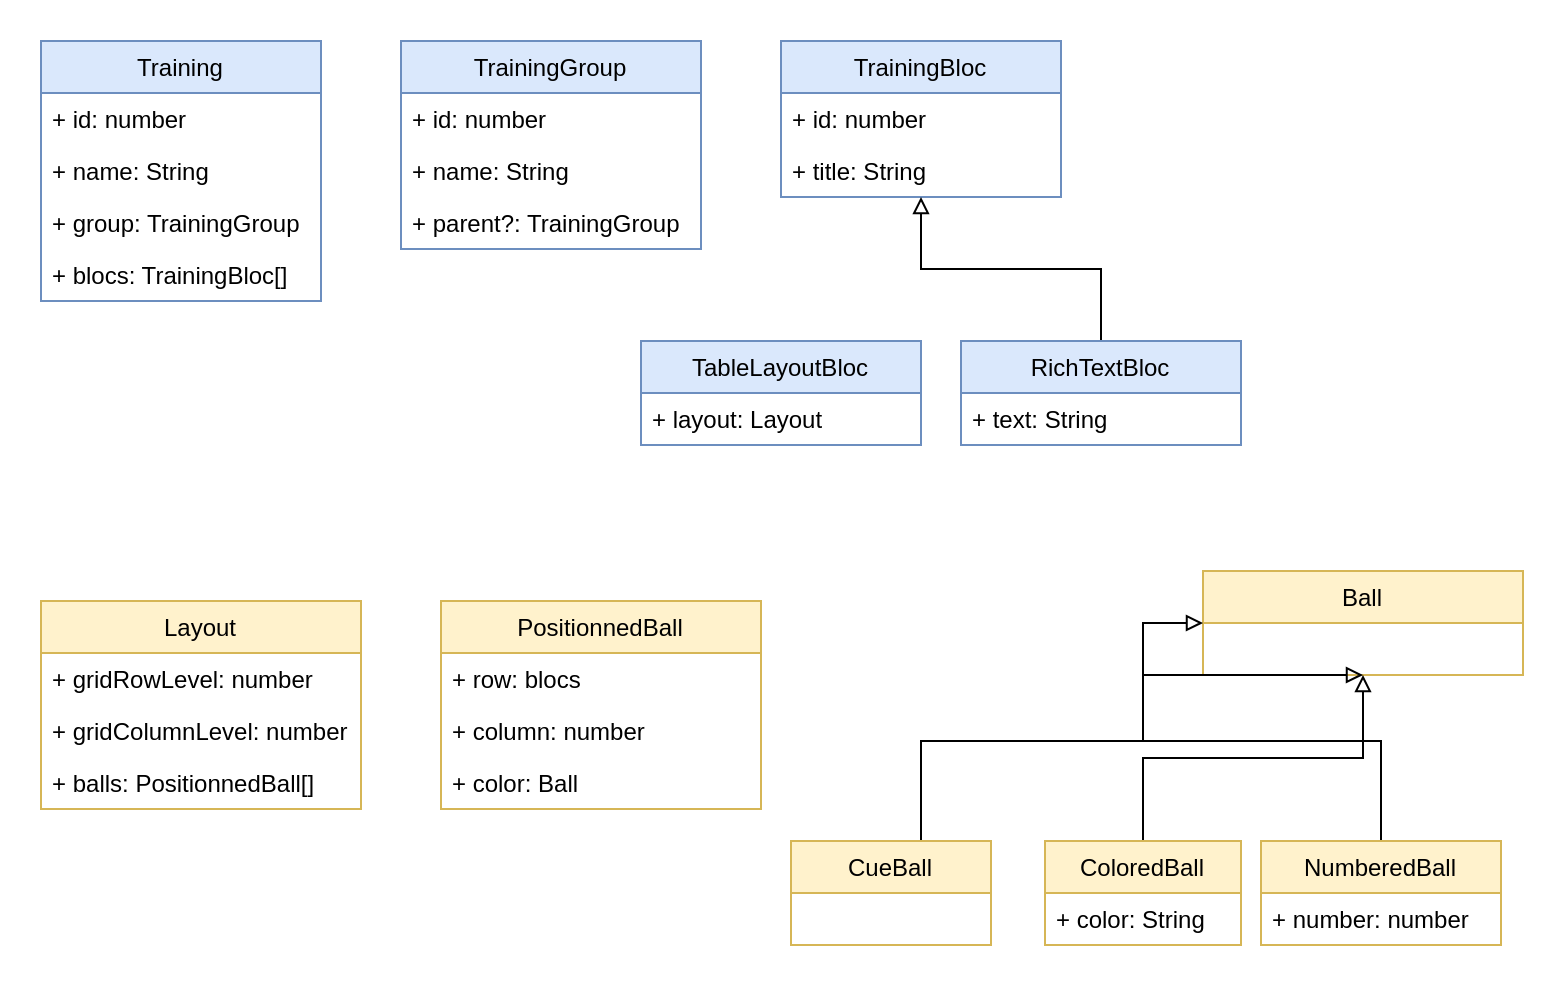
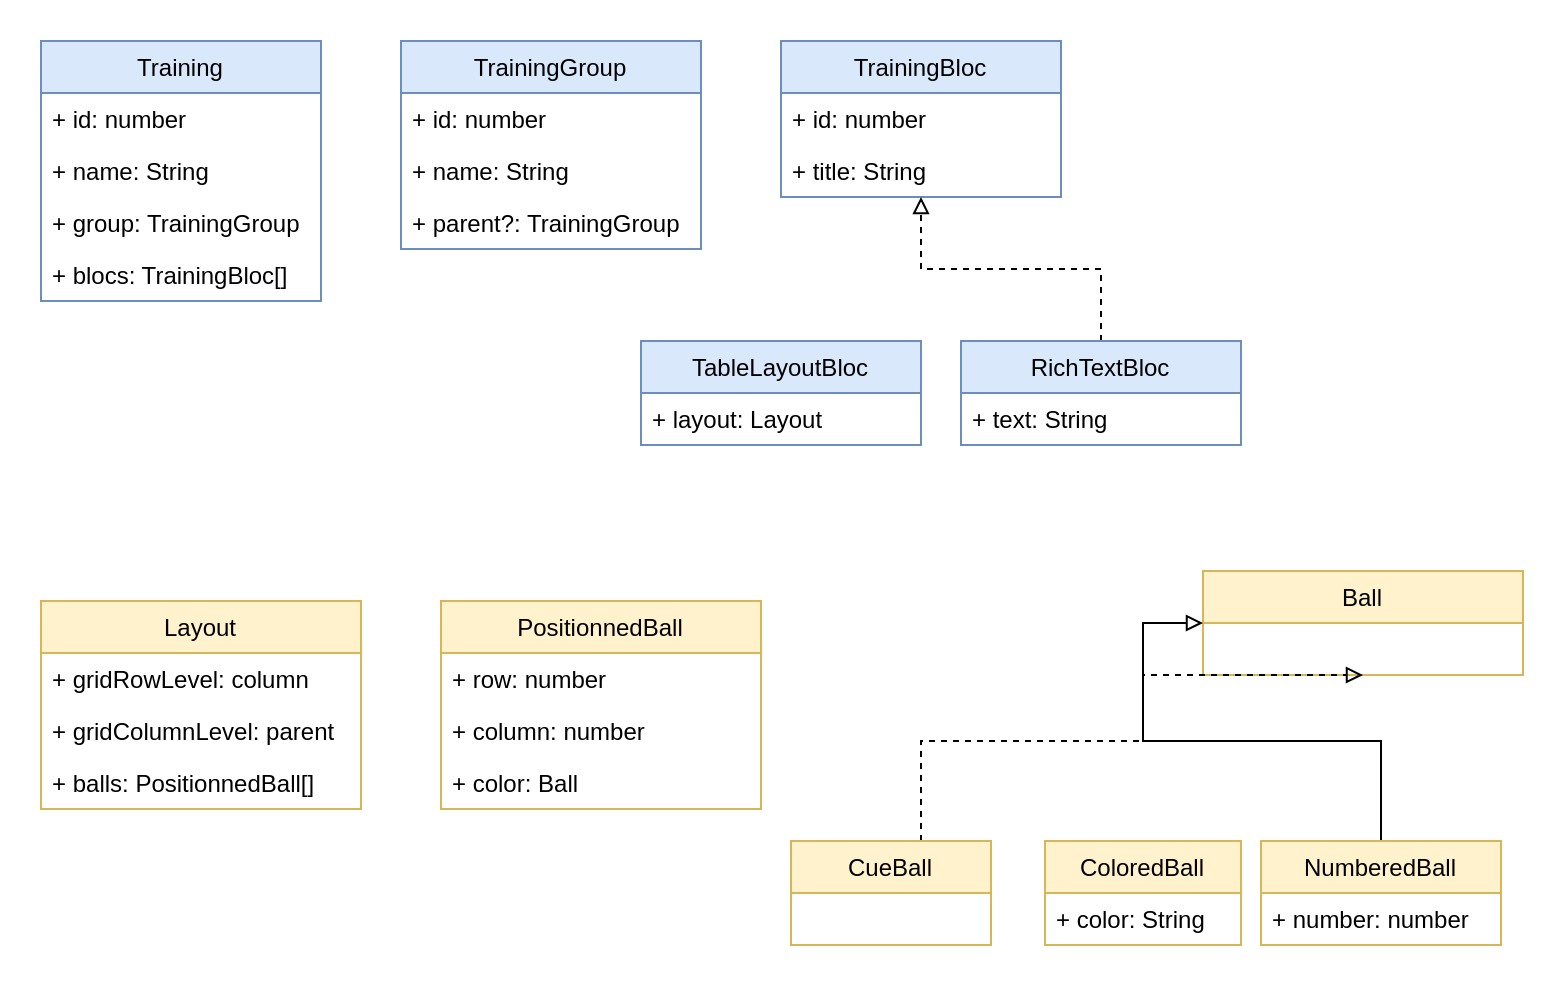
(1017, 269) -> (1017, 269)
(184, 680) -> (181, 680)
(520, 680) -> (530, 680)
(201, 732) -> (201, 732)
(982, 741) -> (982, 741)
(1244, 758) -> none
